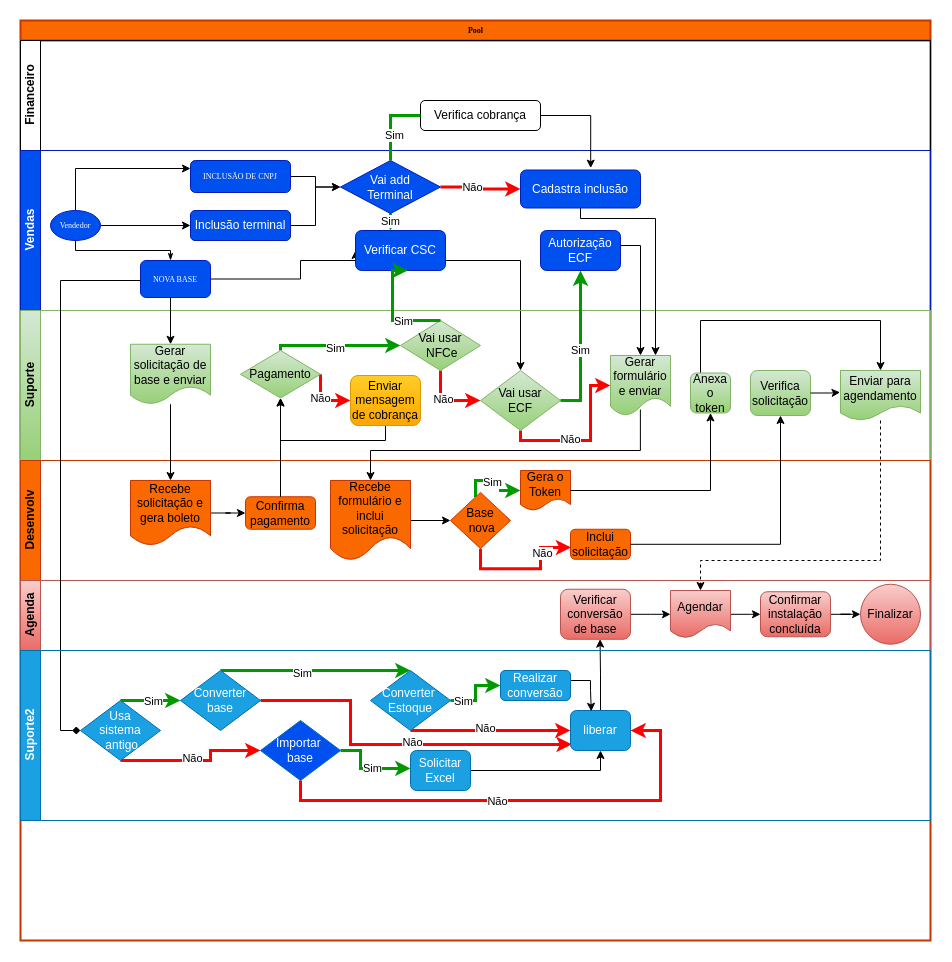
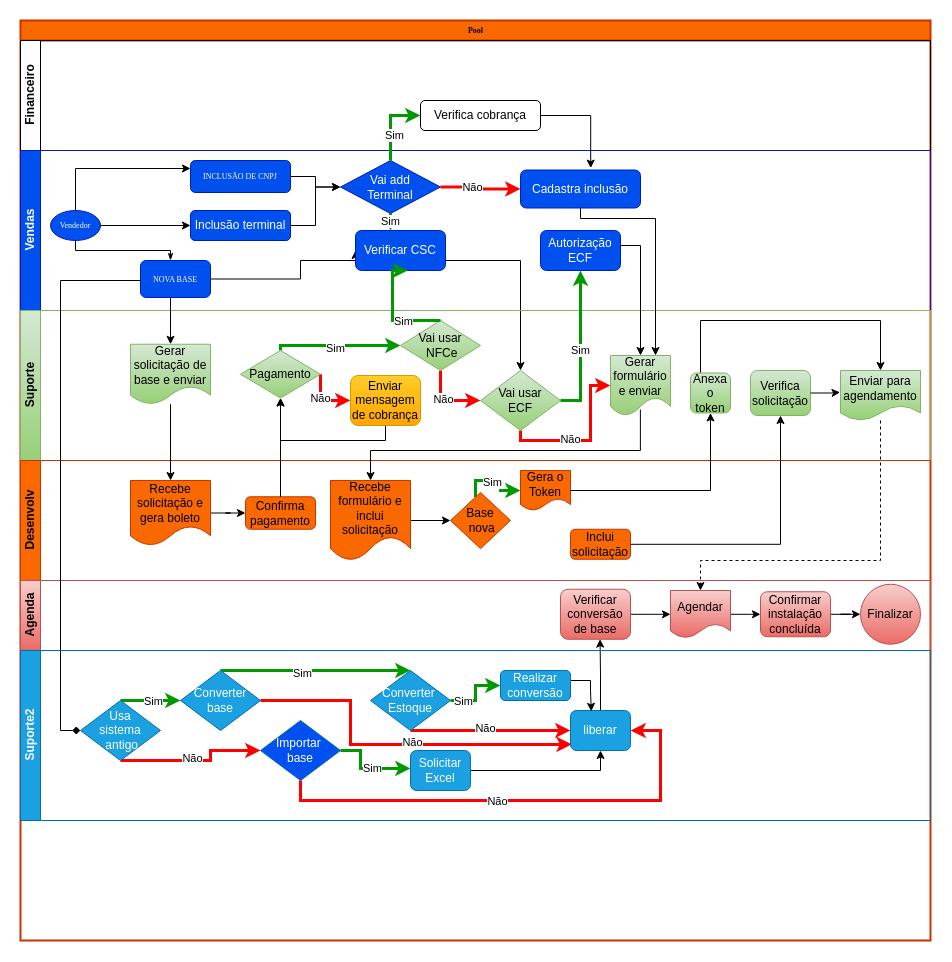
(413, 116) -> (407, 116)
(521, 569) -> none
